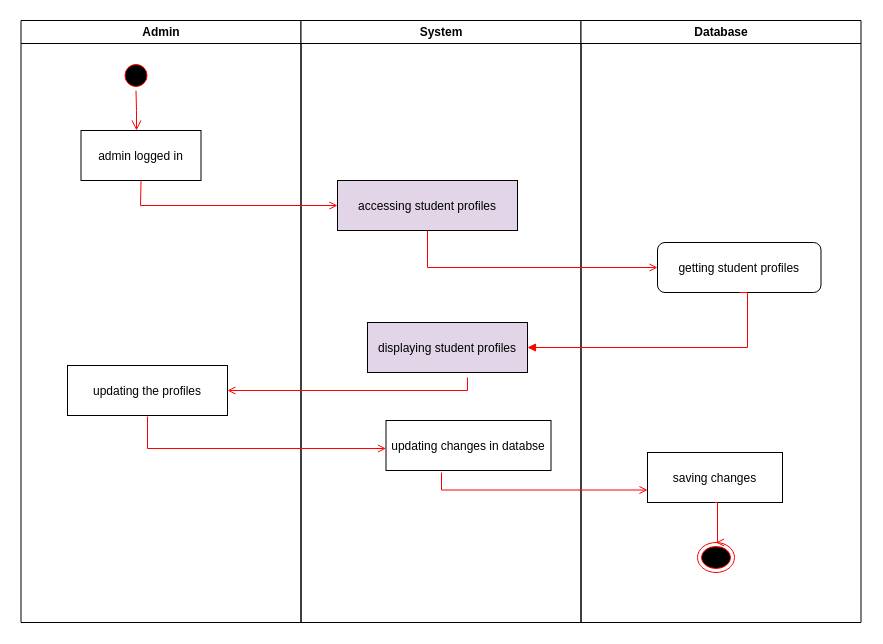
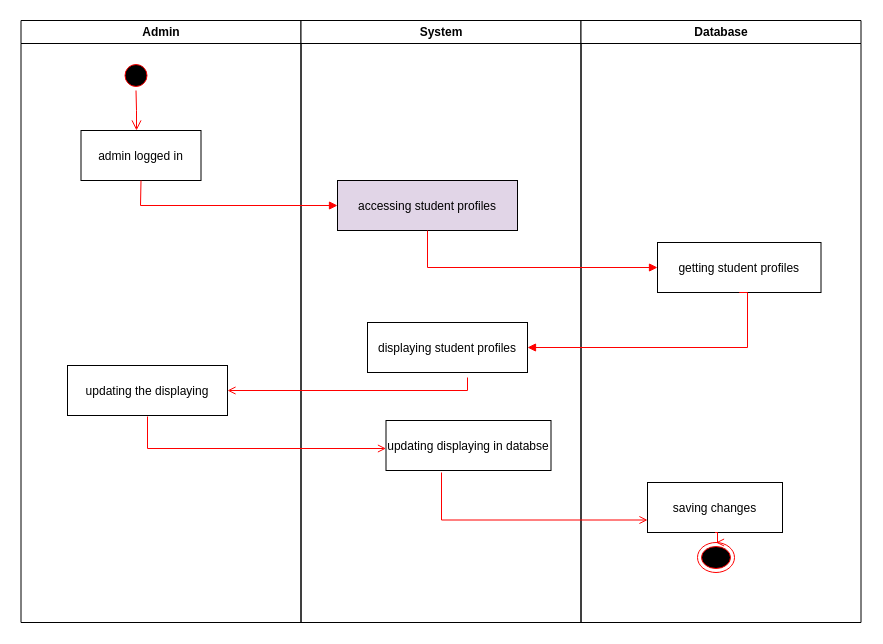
(330, 206) -> (328, 206)
(650, 268) -> (648, 268)
(739, 268) -> (739, 268)
(448, 348) -> (448, 348)
(147, 391) -> (147, 391)
(468, 446) -> (468, 446)
(715, 478) -> (715, 508)
